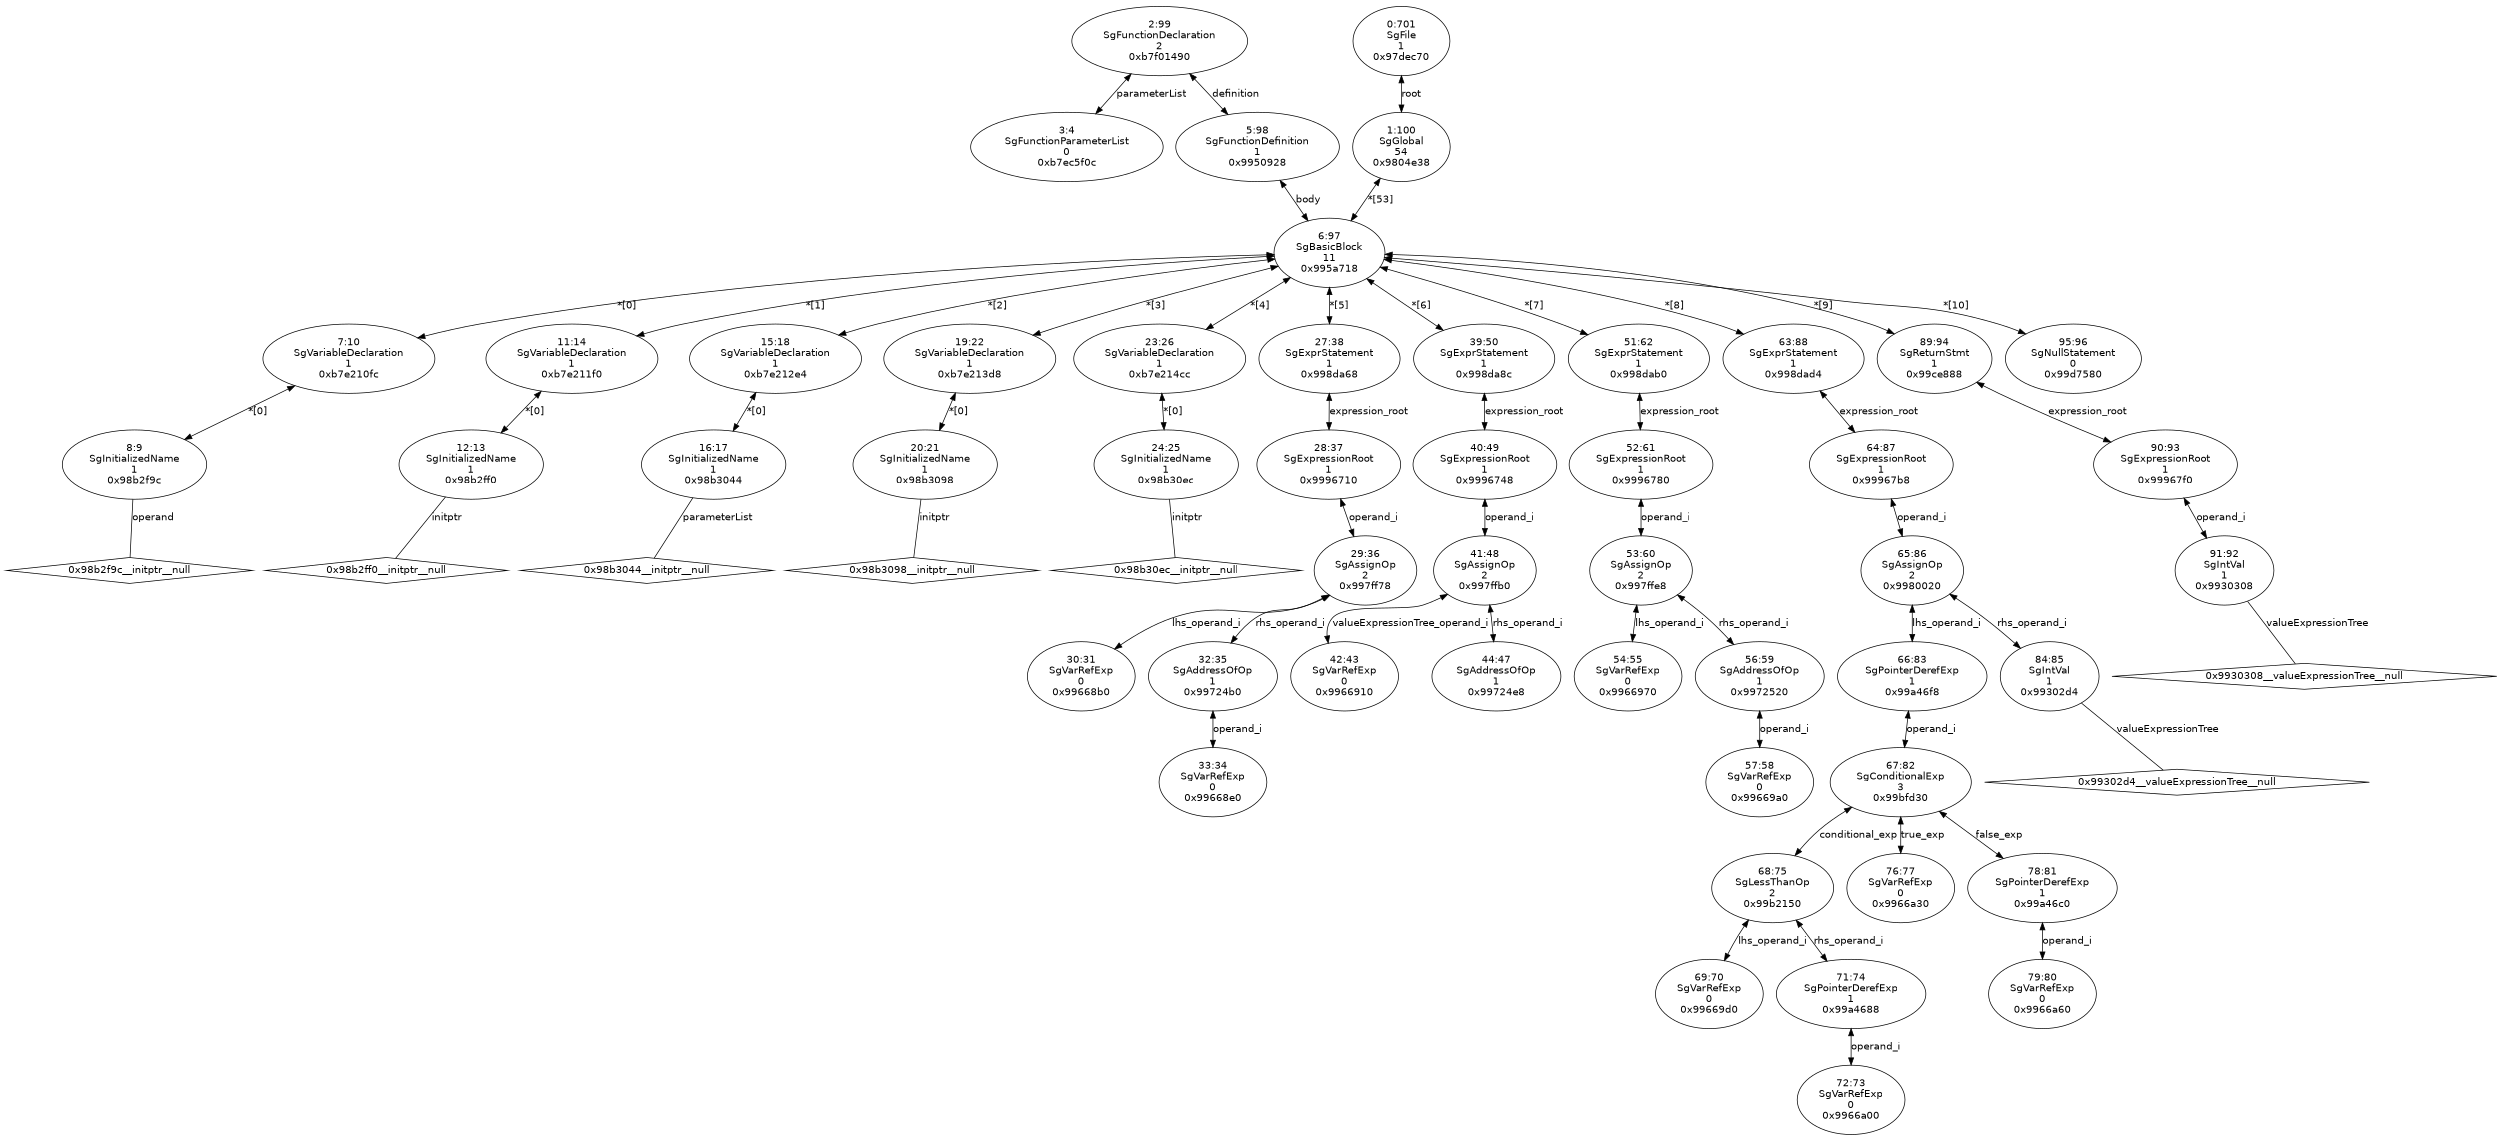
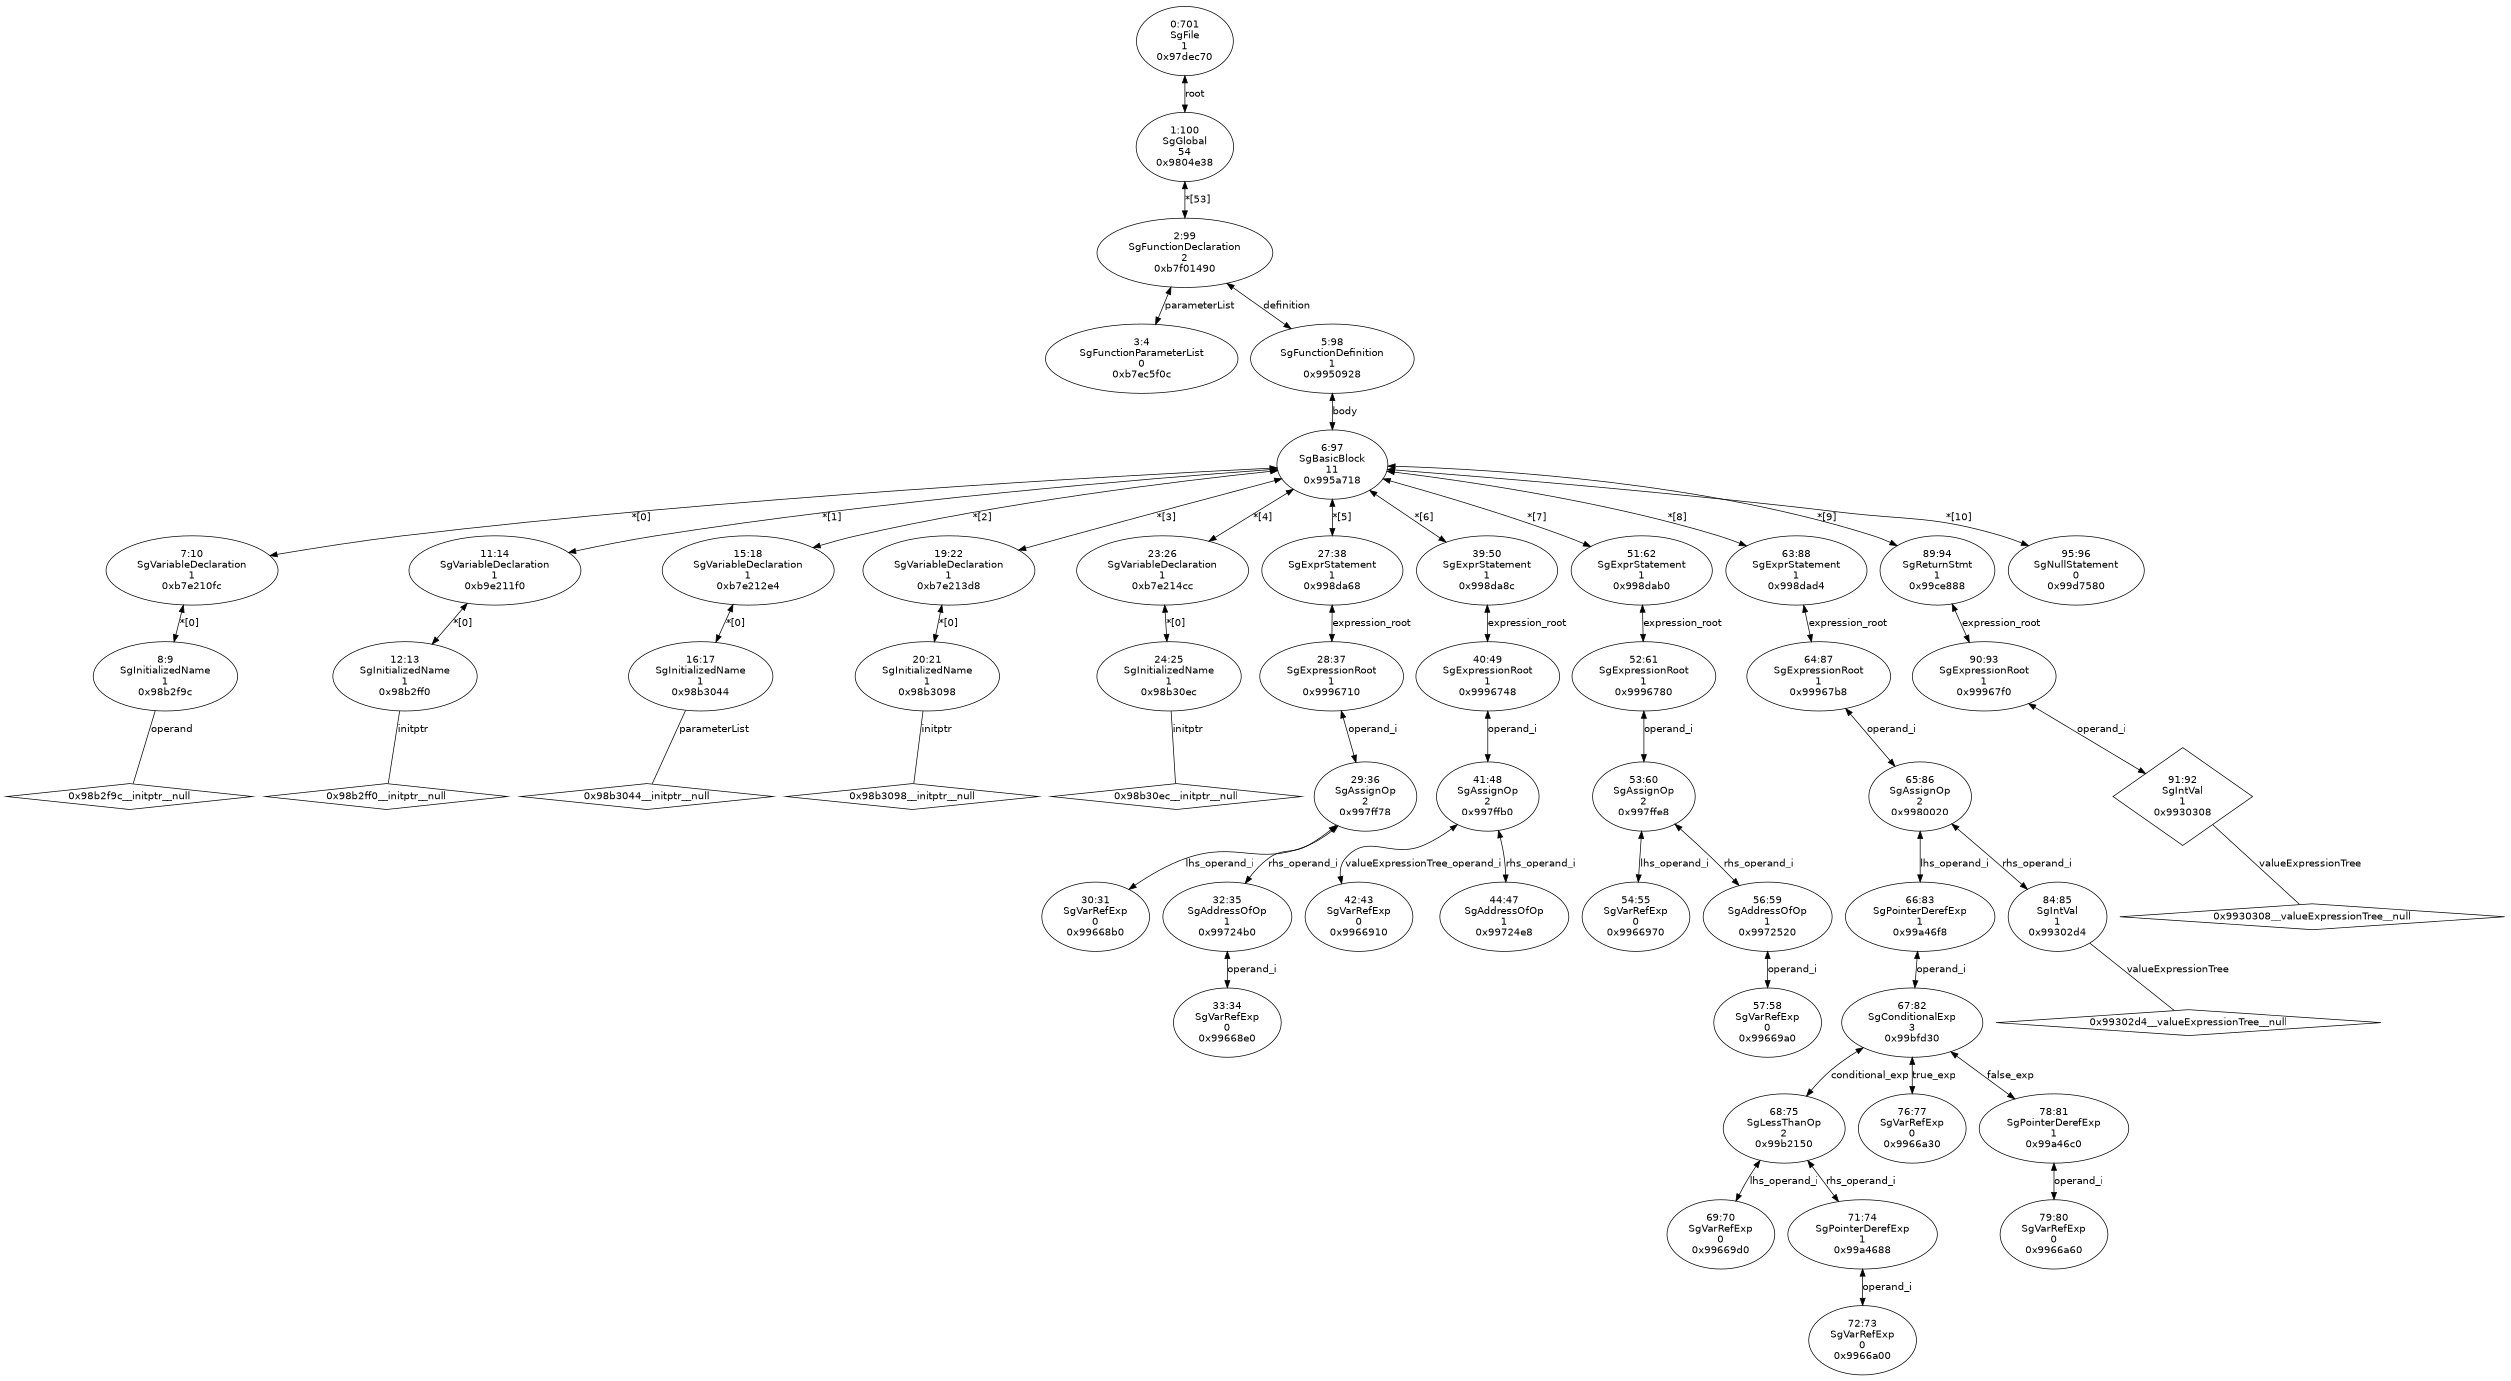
(1366, 200) -> (1185, 200)
(572, 359) -> (495, 570)
(2225, 570) -> (2183, 797)
